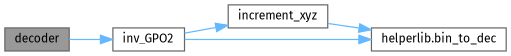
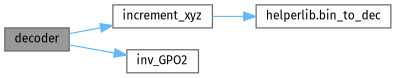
(200, 30) -> (85, 31)
(272, 39) -> none
